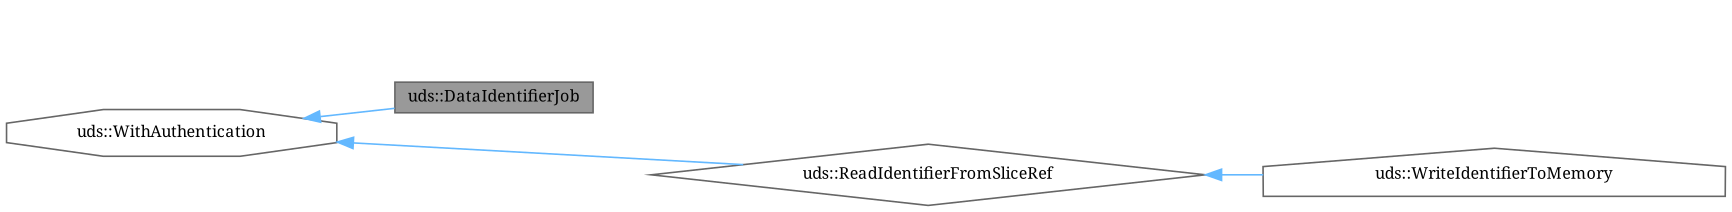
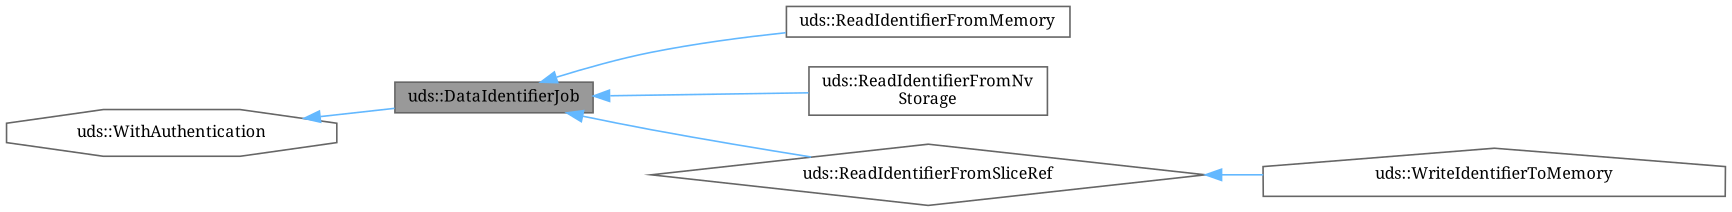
none -> (928, 22)
none -> (928, 91)
(548, 154) -> (697, 138)
